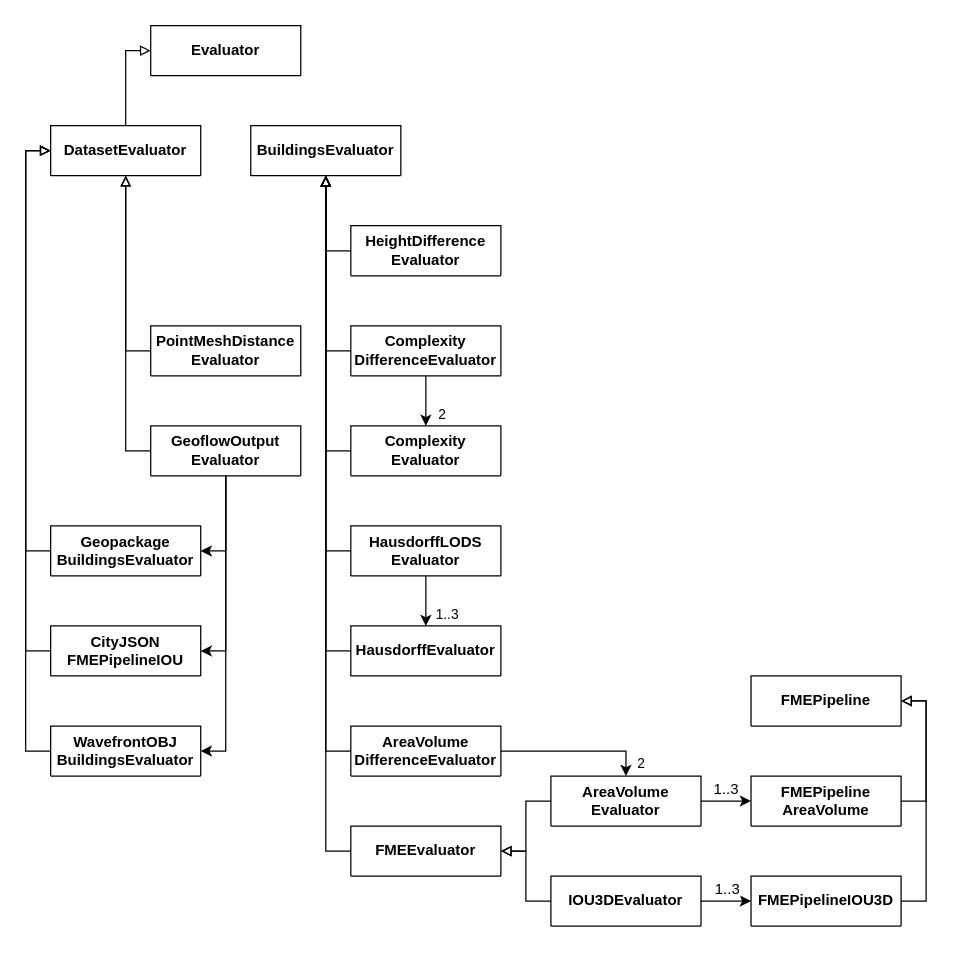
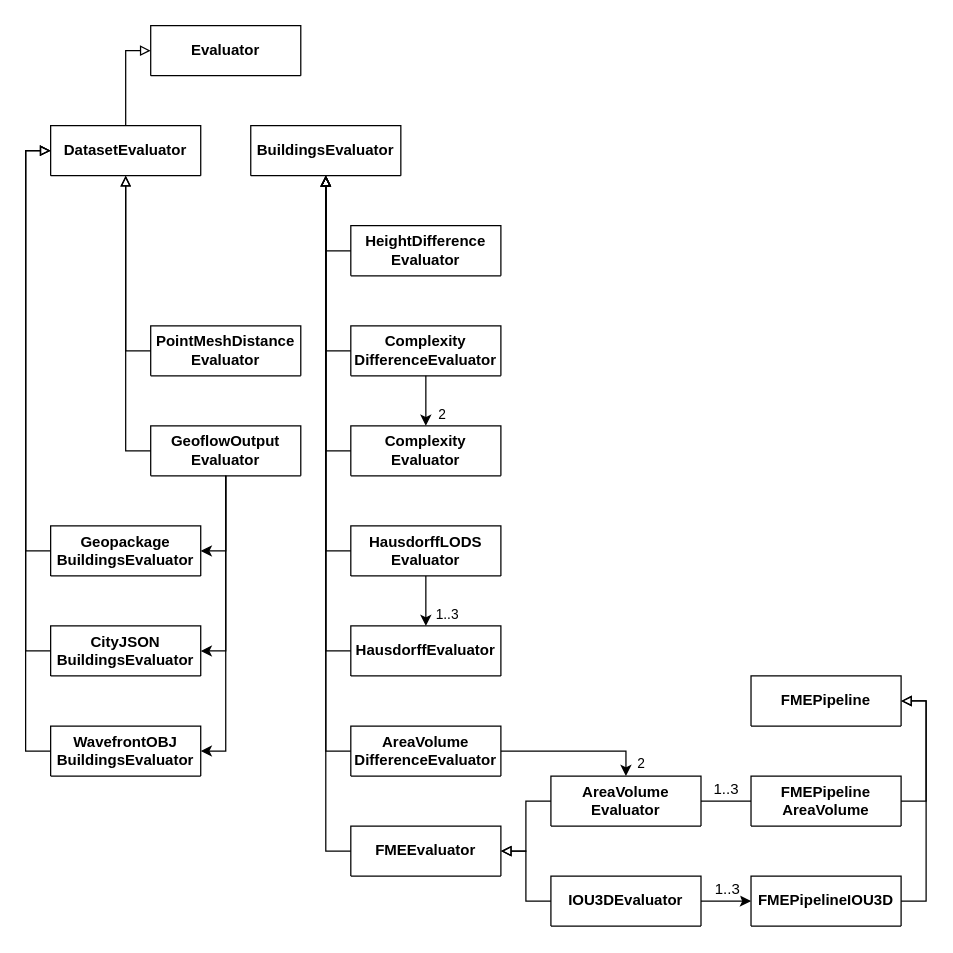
(126, 651) -> (126, 651)
(741, 801) -> (743, 801)
